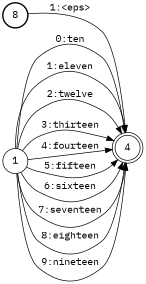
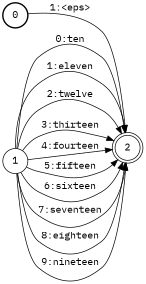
(15, 15) -> (15, 15)
(128, 148) -> (128, 148)
